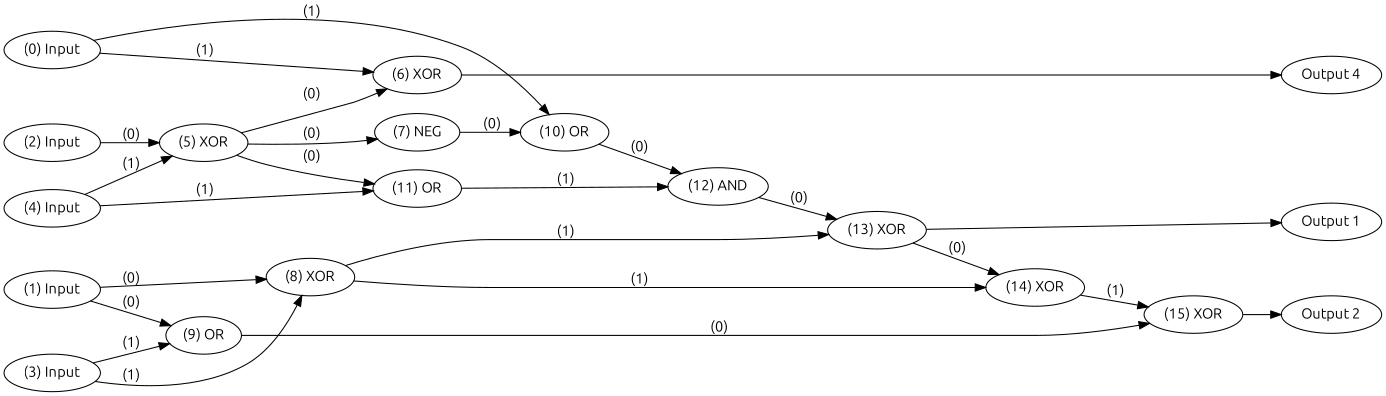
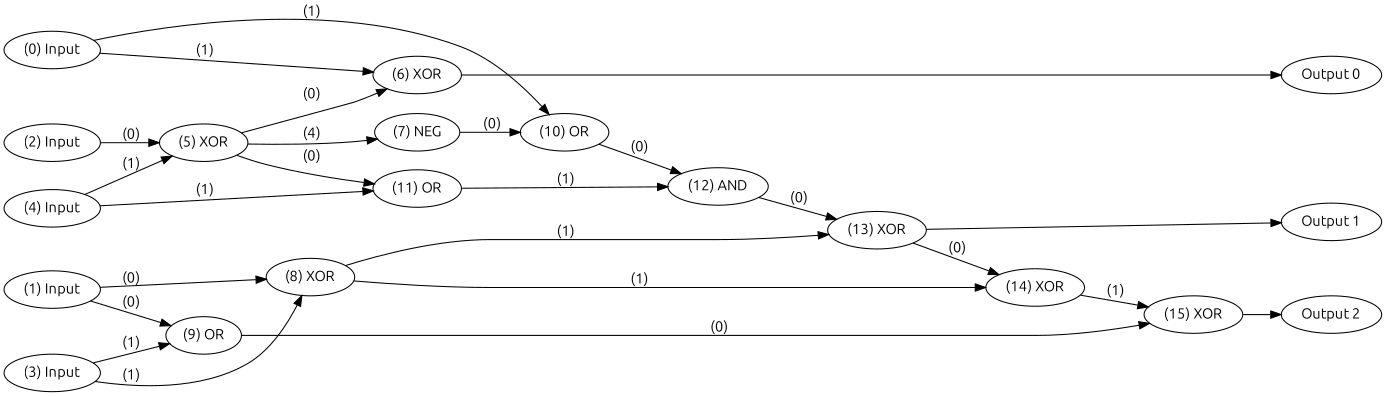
(1331, 75) -> (1331, 75)
(310, 134) -> (310, 134)
